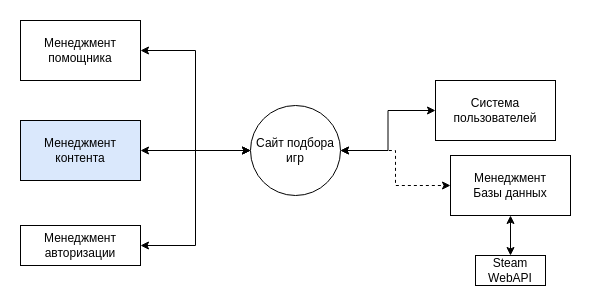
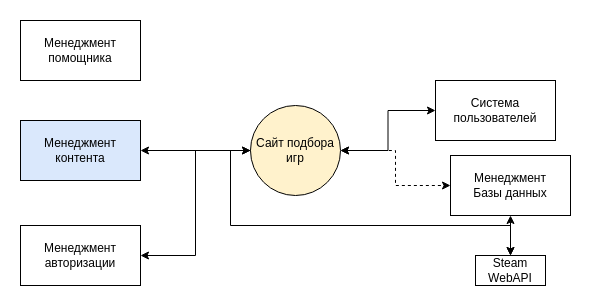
(196, 76) -> (333, 226)
(193, 151) -> (193, 151)
(296, 151) -> (296, 151)
(81, 246) -> (81, 256)
